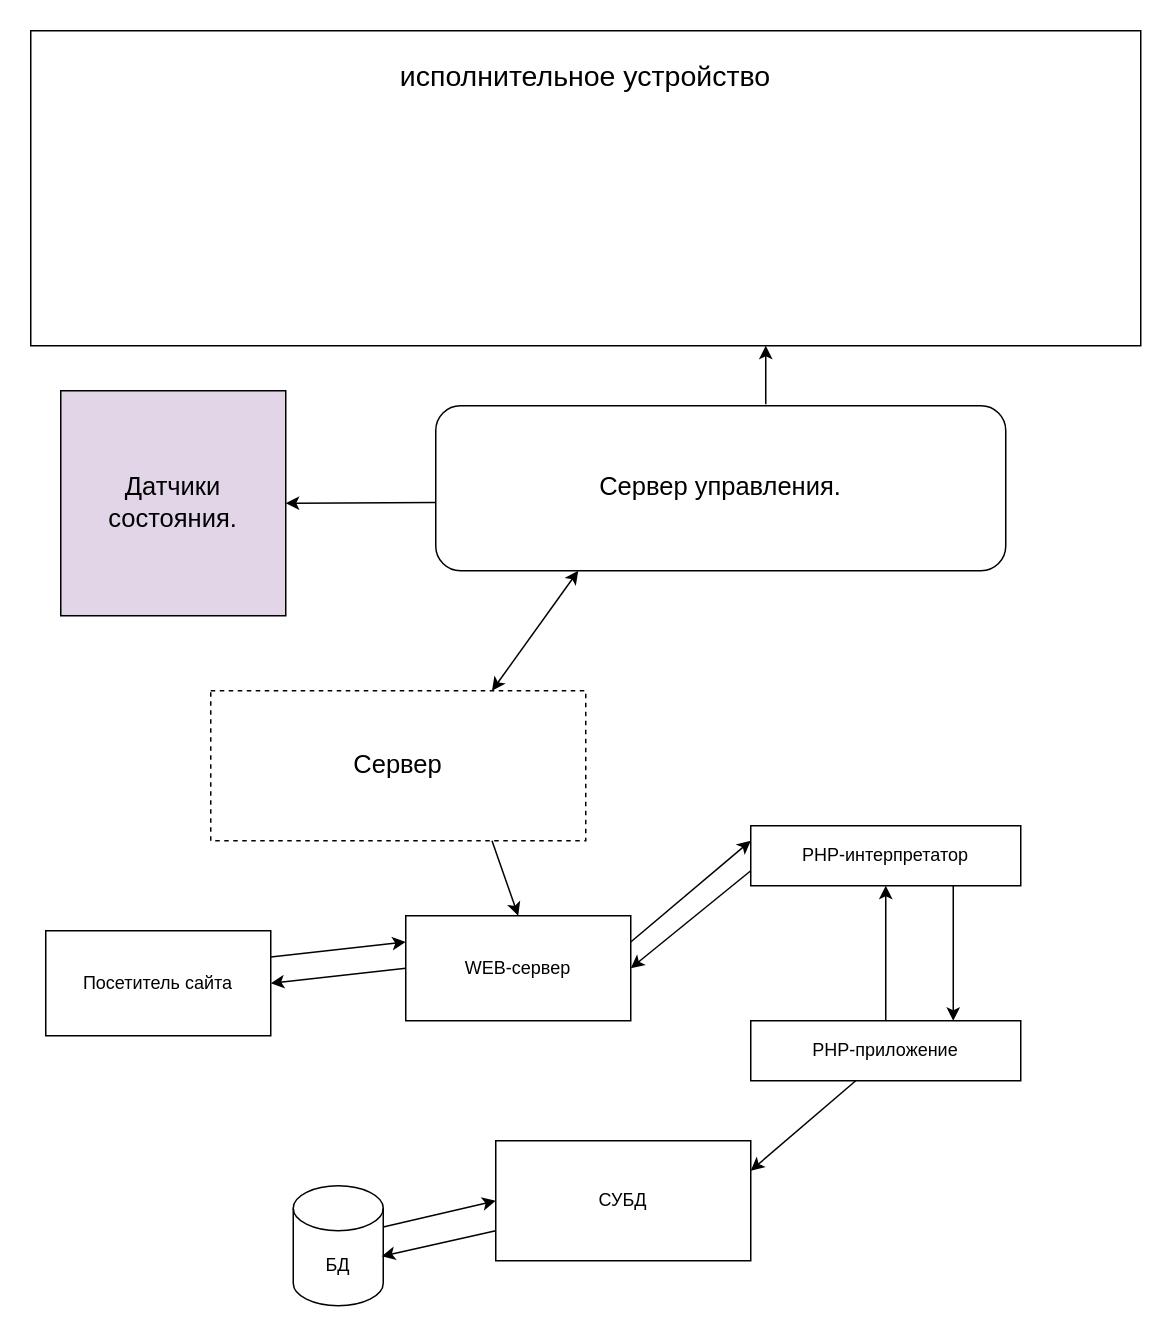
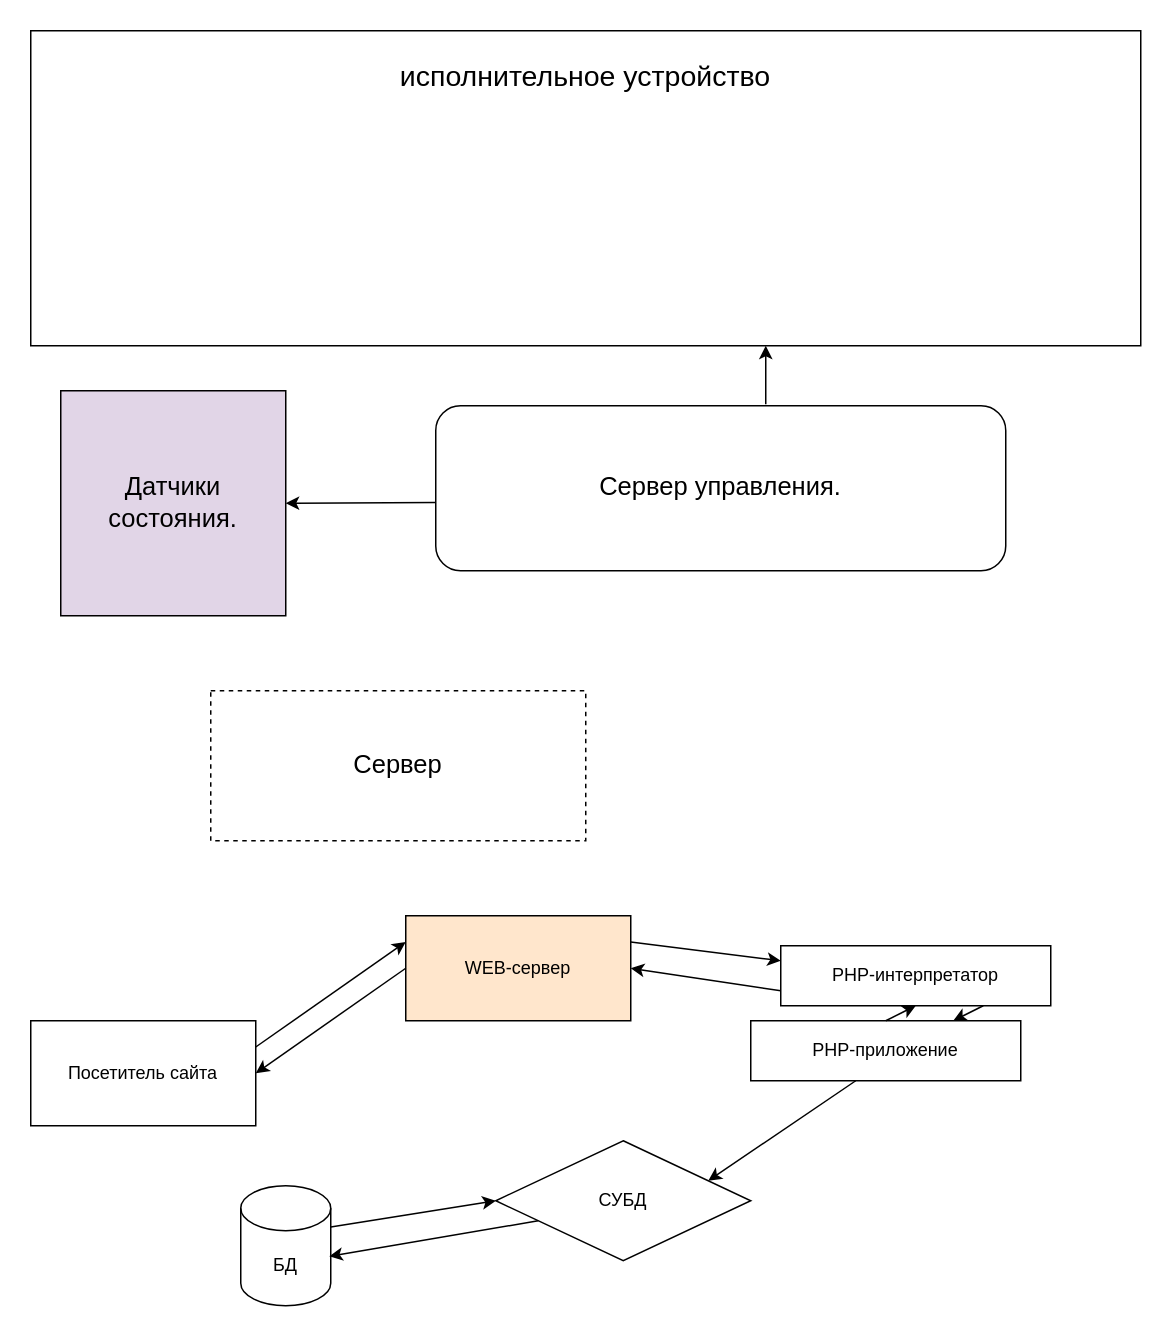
(535, 631) -> none
(886, 856) -> (916, 976)
(503, 873) -> none
(518, 968) -> (518, 968)
(158, 983) -> (143, 1073)
(623, 1201) -> (623, 1201)
(338, 1246) -> (286, 1246)
